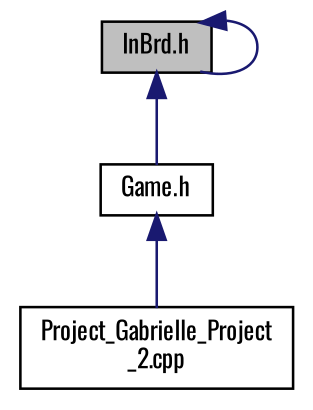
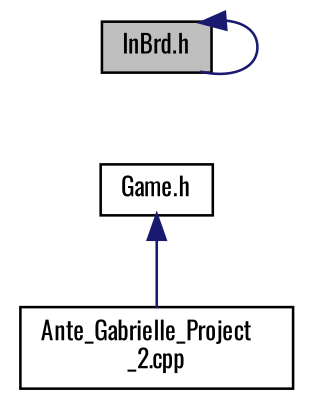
(157, 132) -> none
(157, 348) -> (157, 348)
